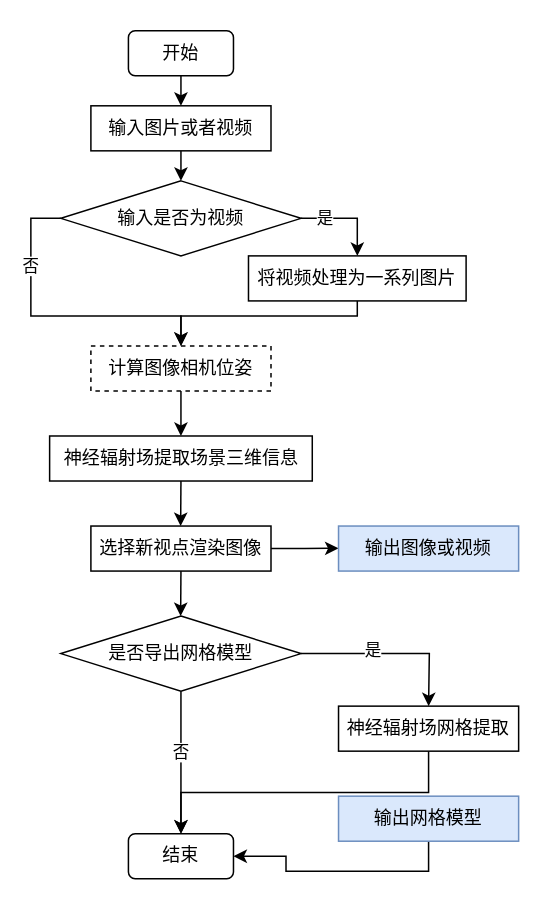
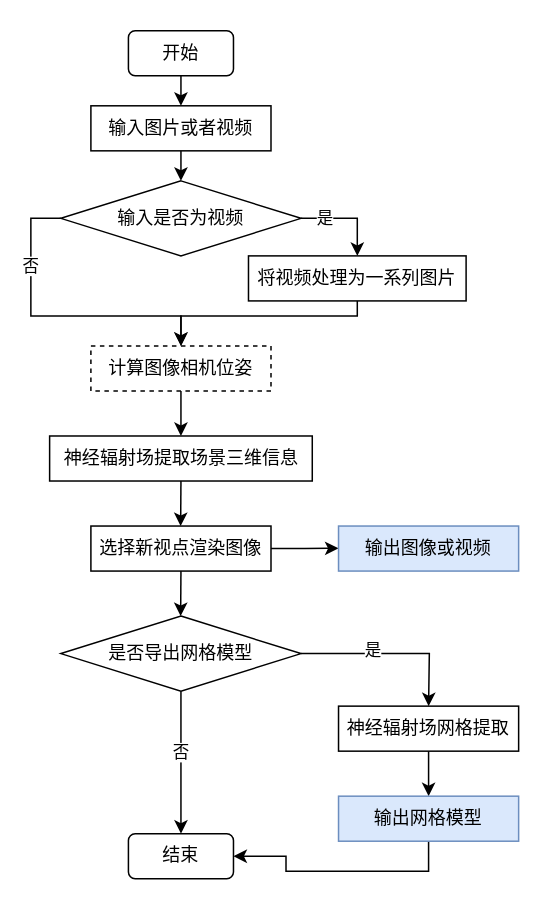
(310, 792) -> (428, 784)
